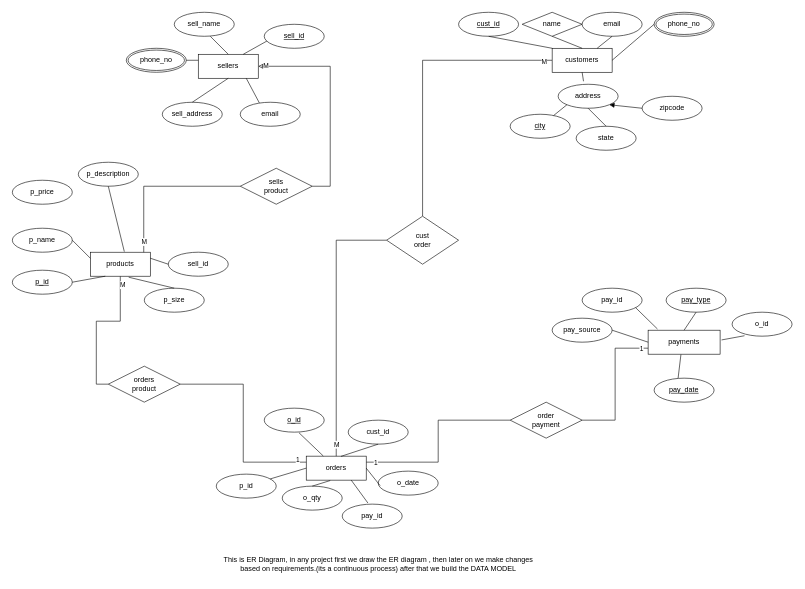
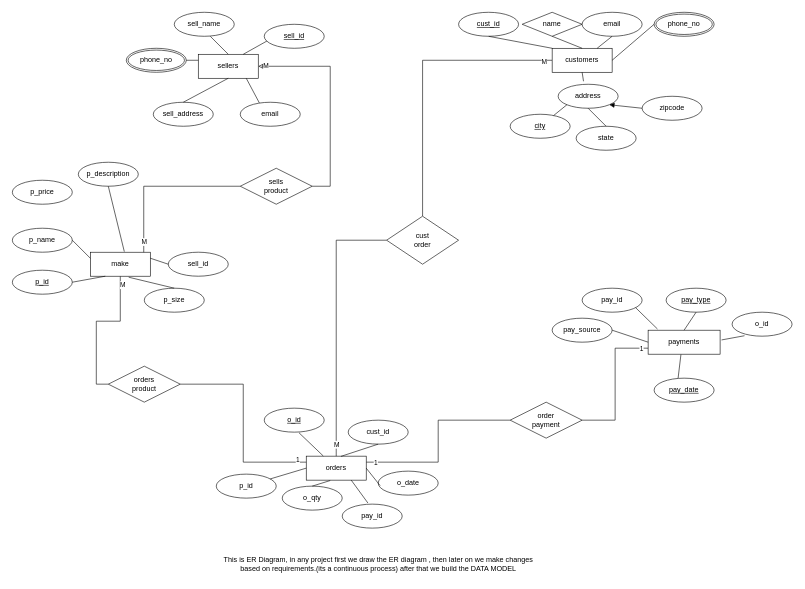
(192, 114) -> (183, 114)
(120, 264) -> (120, 264)
